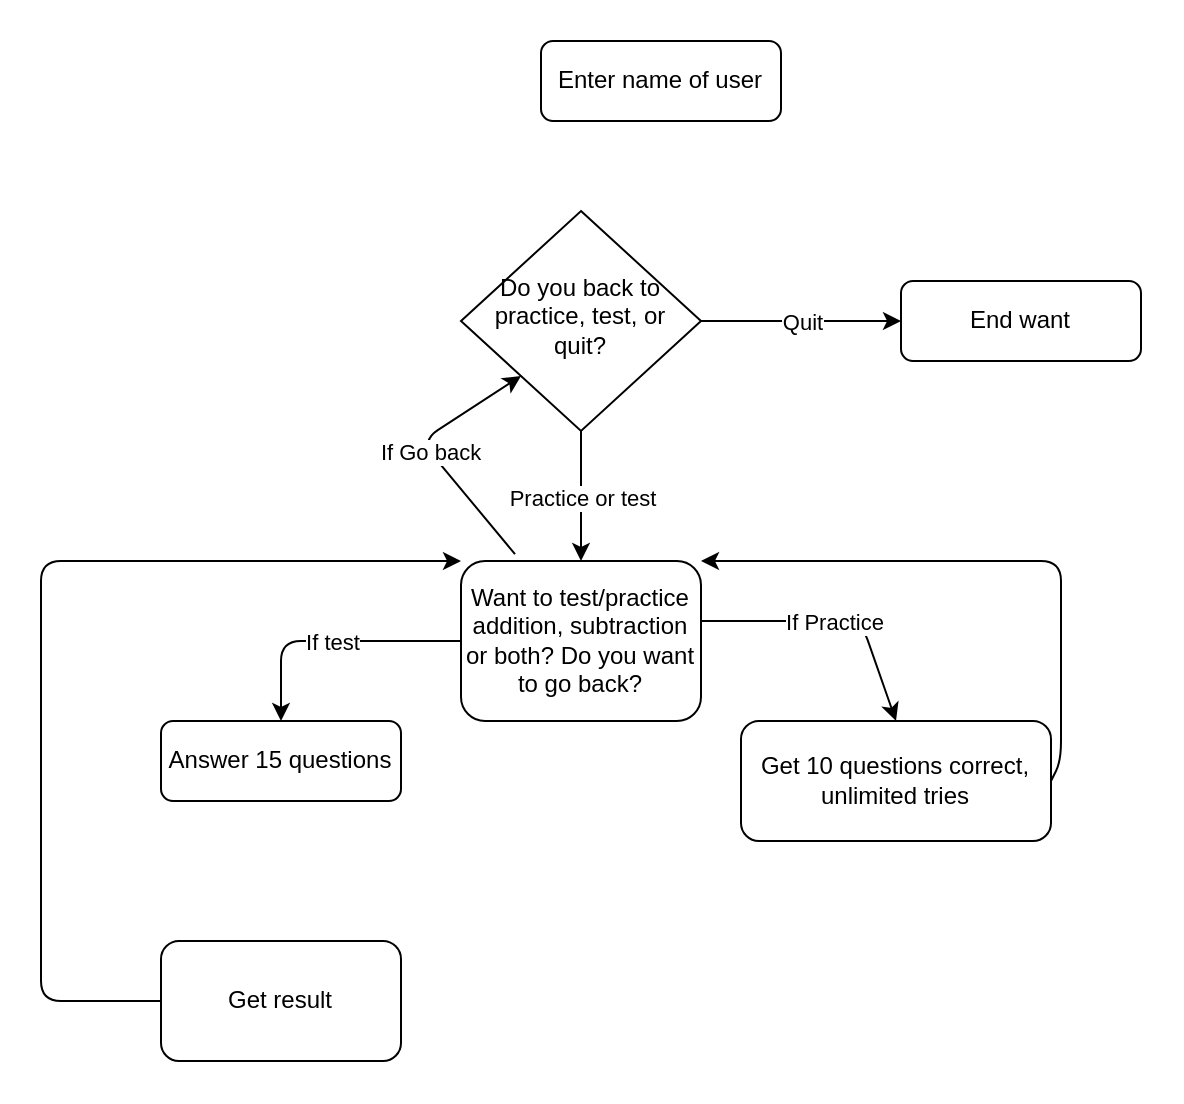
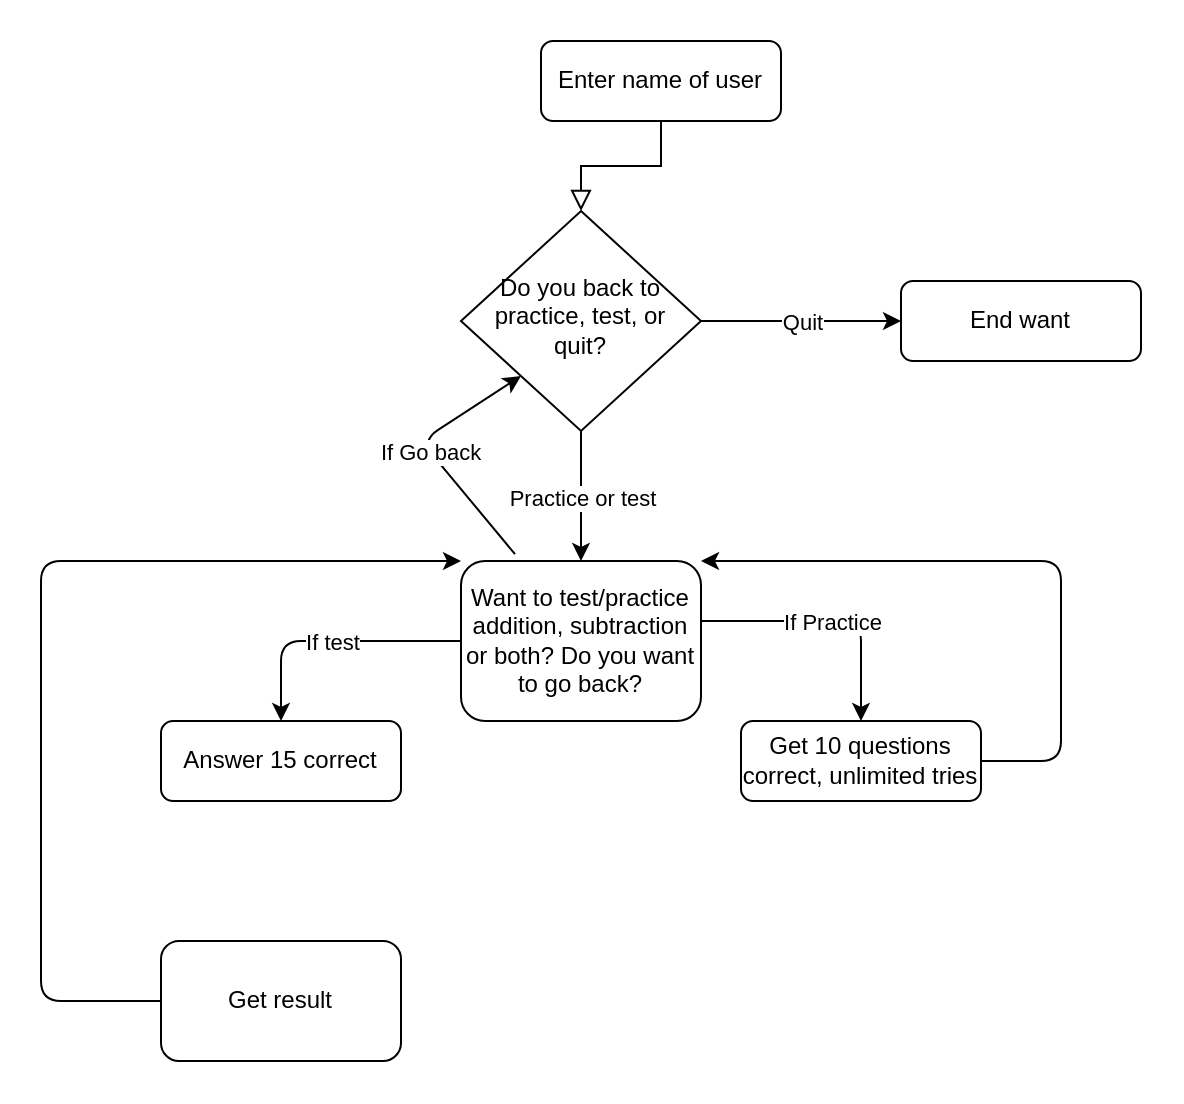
none -> (632, 166)
(281, 761) -> (281, 761)
(896, 781) -> (861, 761)
